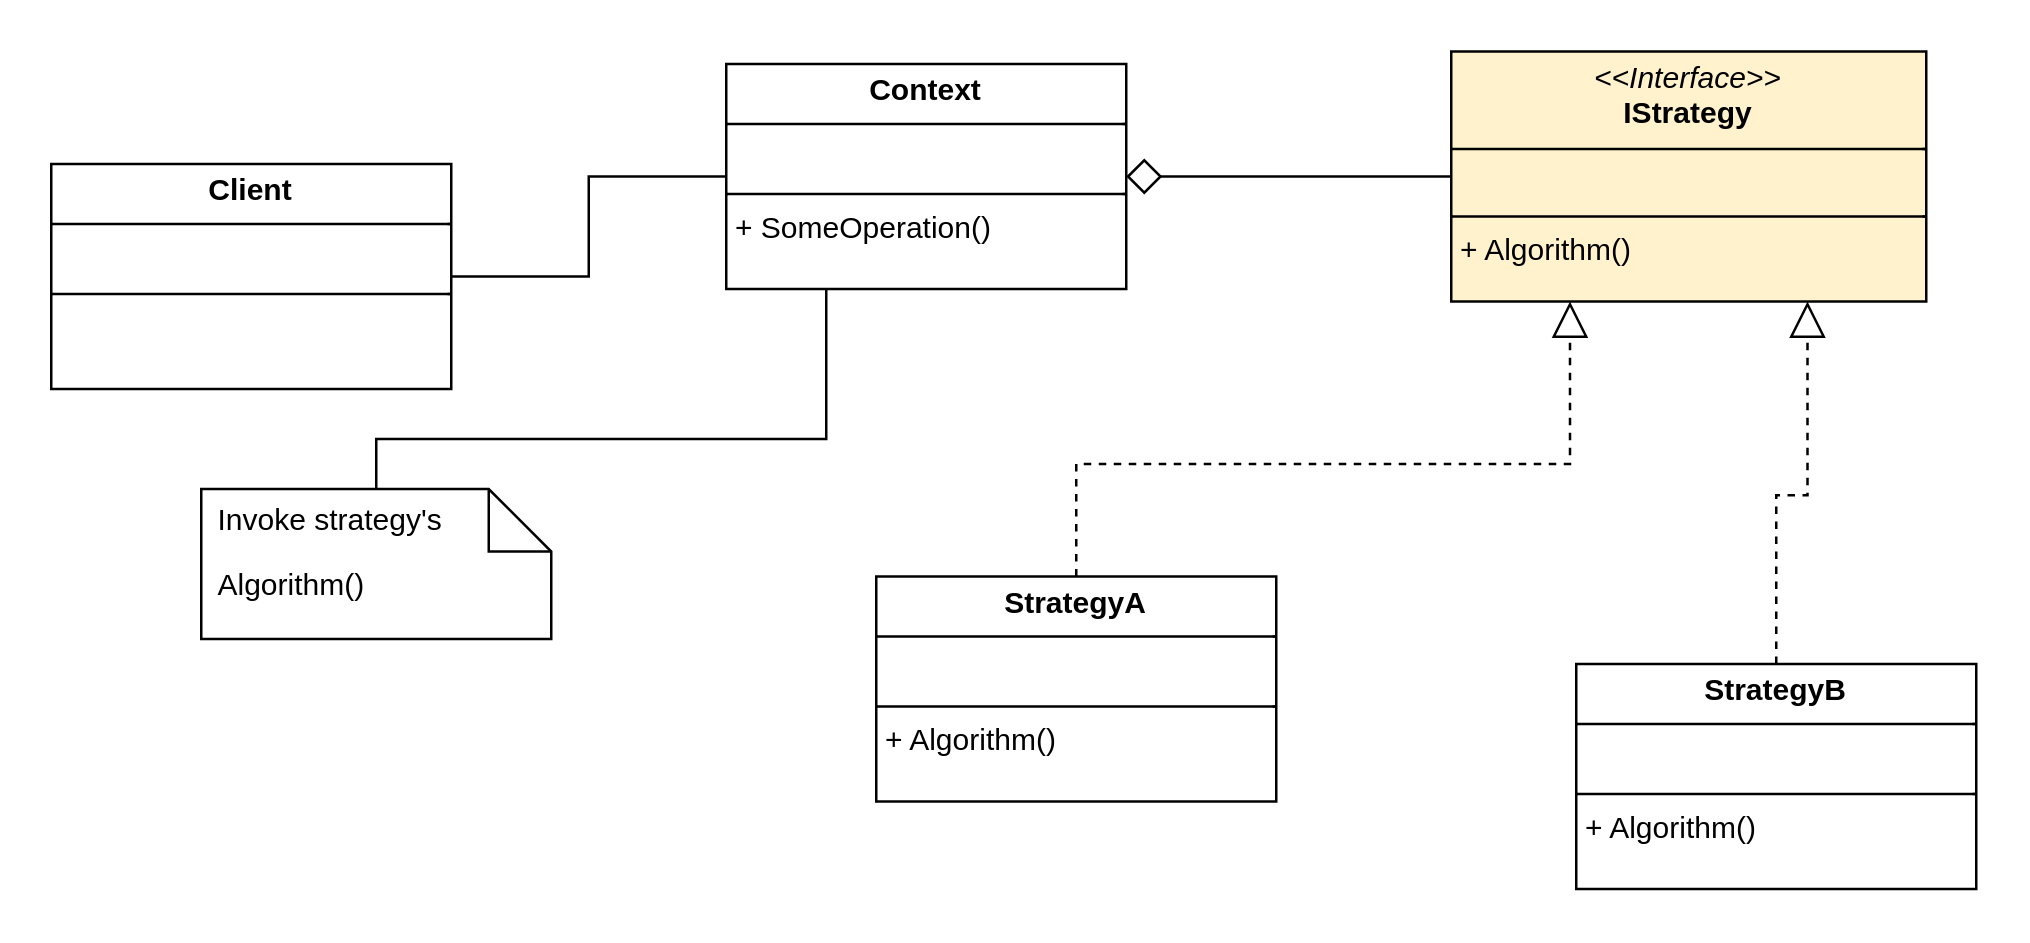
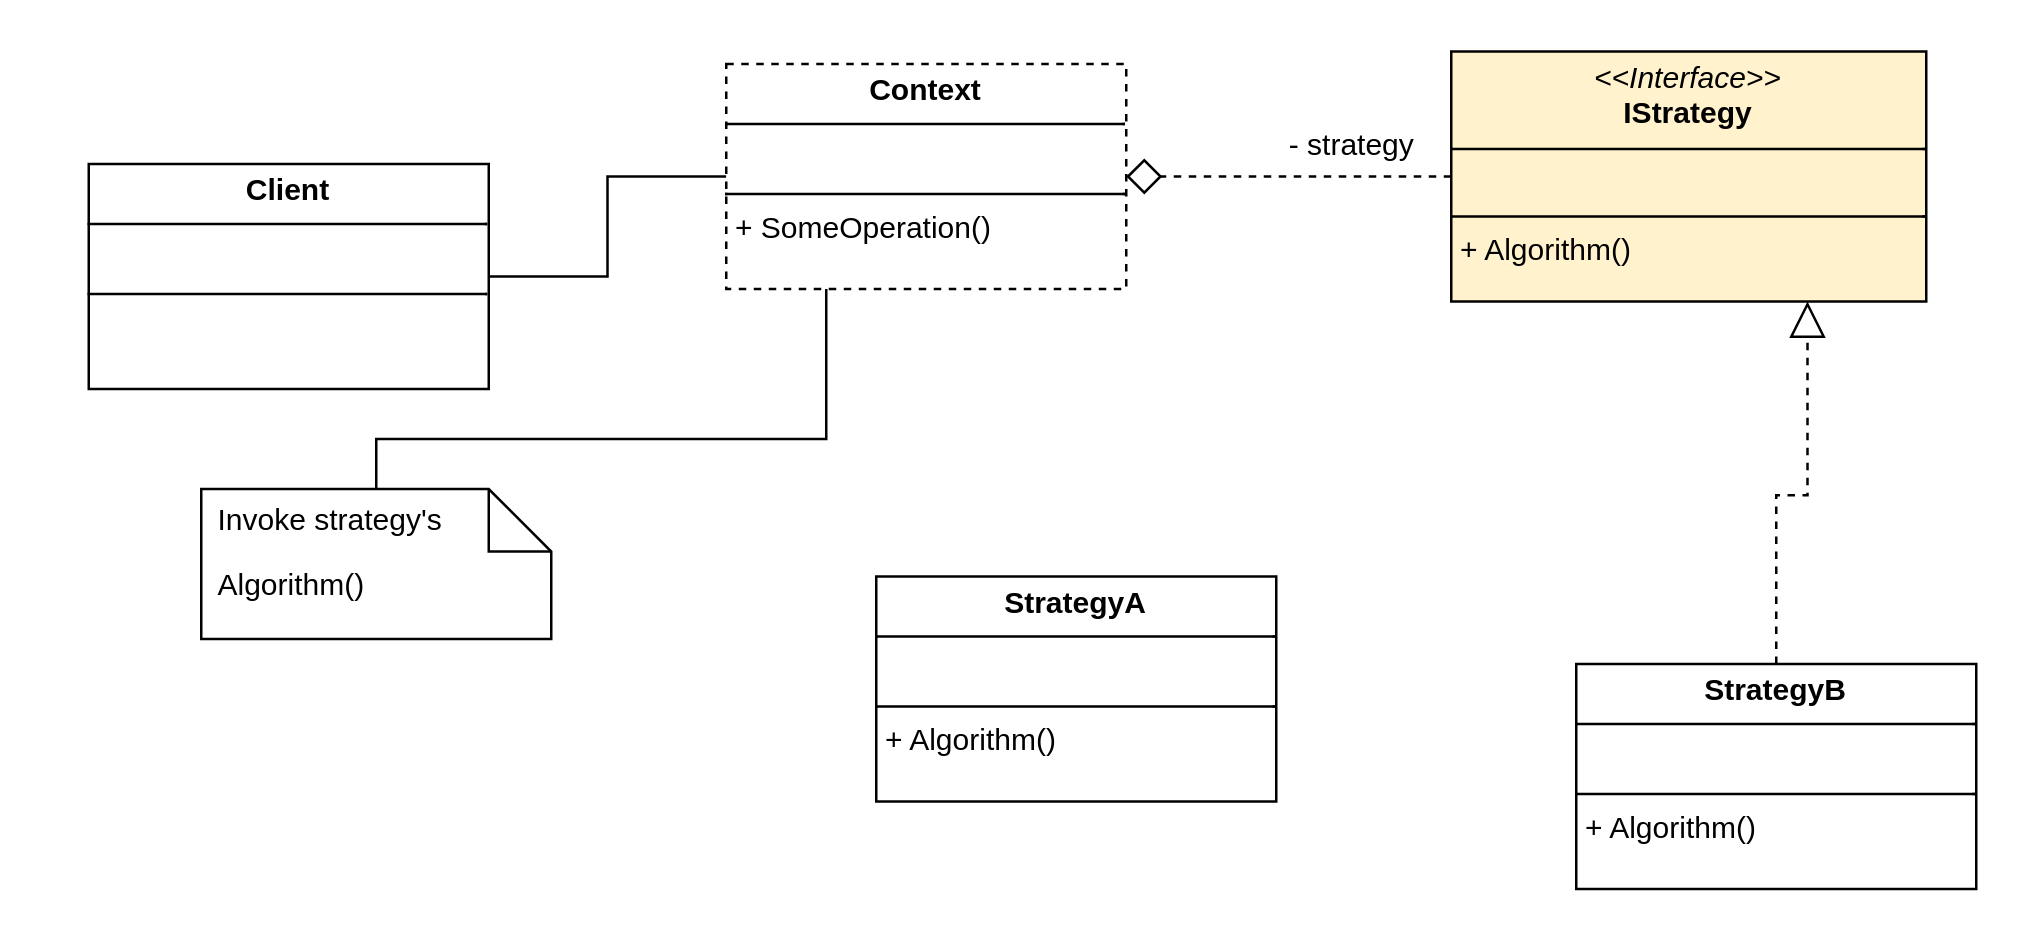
none -> (1351, 146)
(926, 176) -> (926, 176)
(1305, 176) -> (1305, 176)
(251, 276) -> (289, 276)
(1331, 464) -> none
